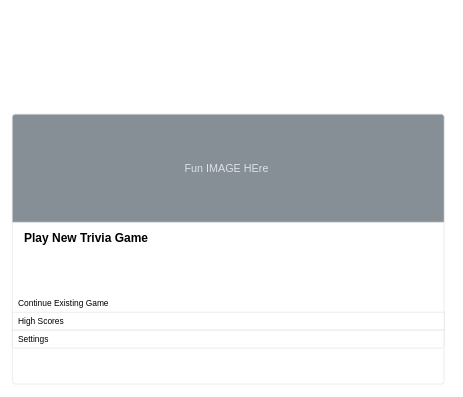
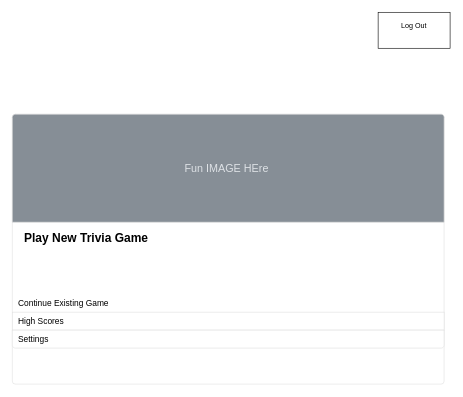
none -> (414, 30)
